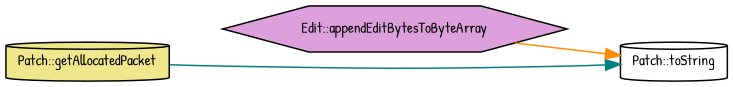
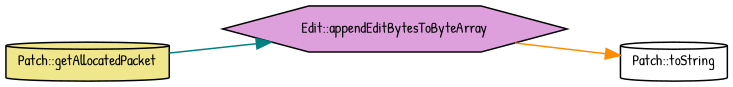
(387, 68) -> (213, 48)
